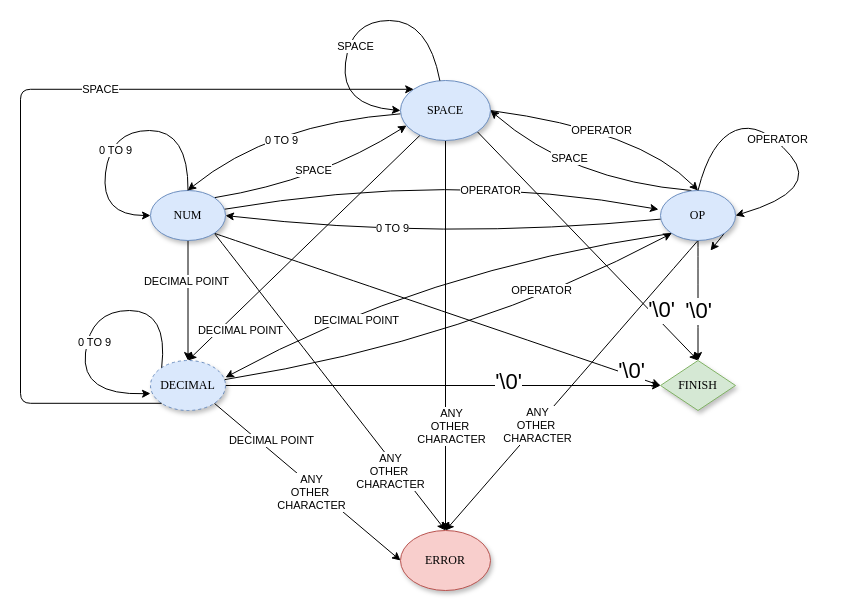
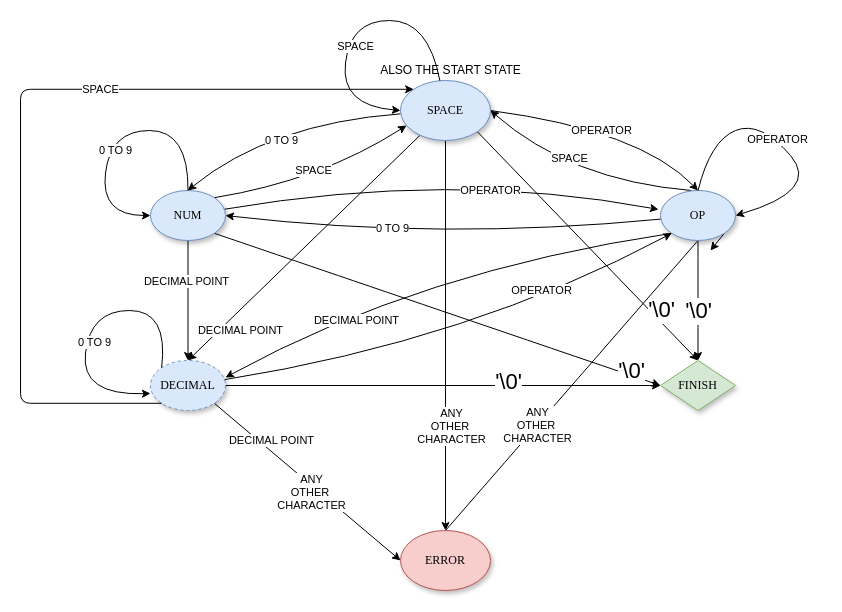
none -> (451, 71)
(329, 380) -> none
(450, 525) -> (449, 527)
